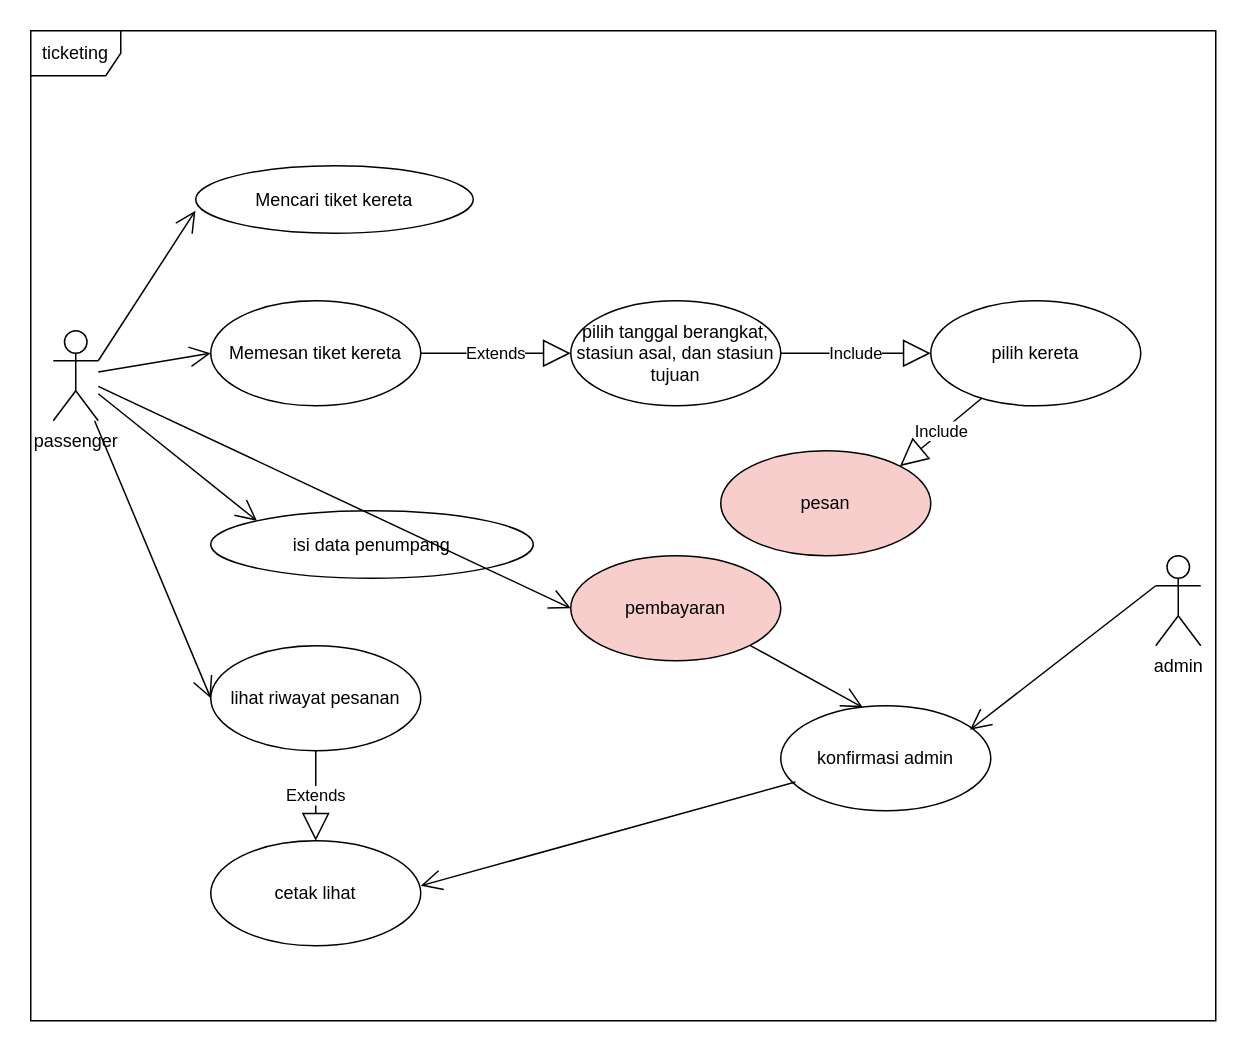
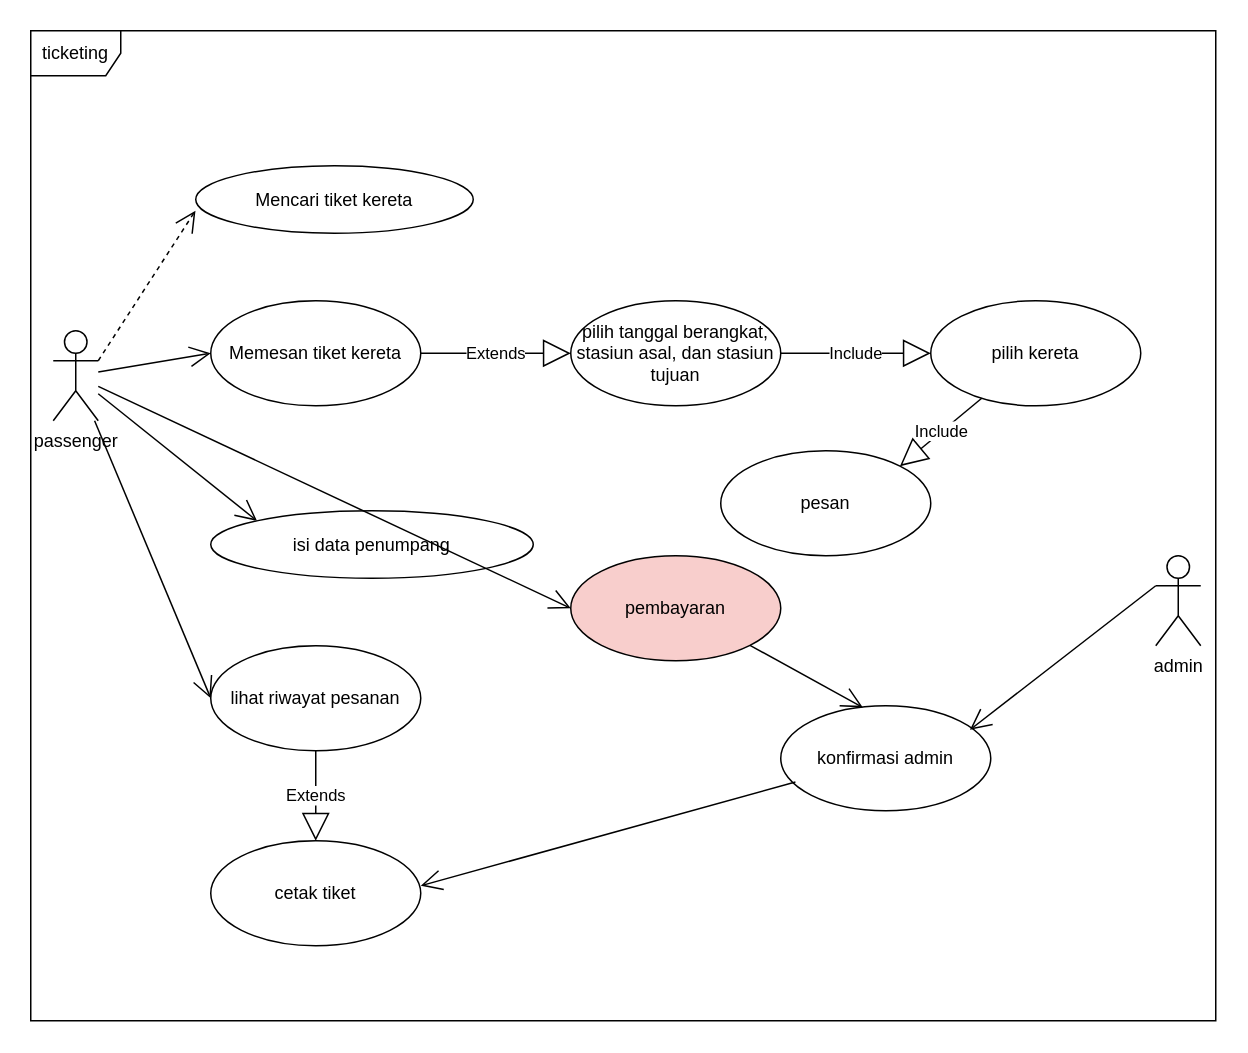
(146, 287) -> (146, 287)
(826, 503) -> (826, 503)
(316, 893) -> (316, 893)
